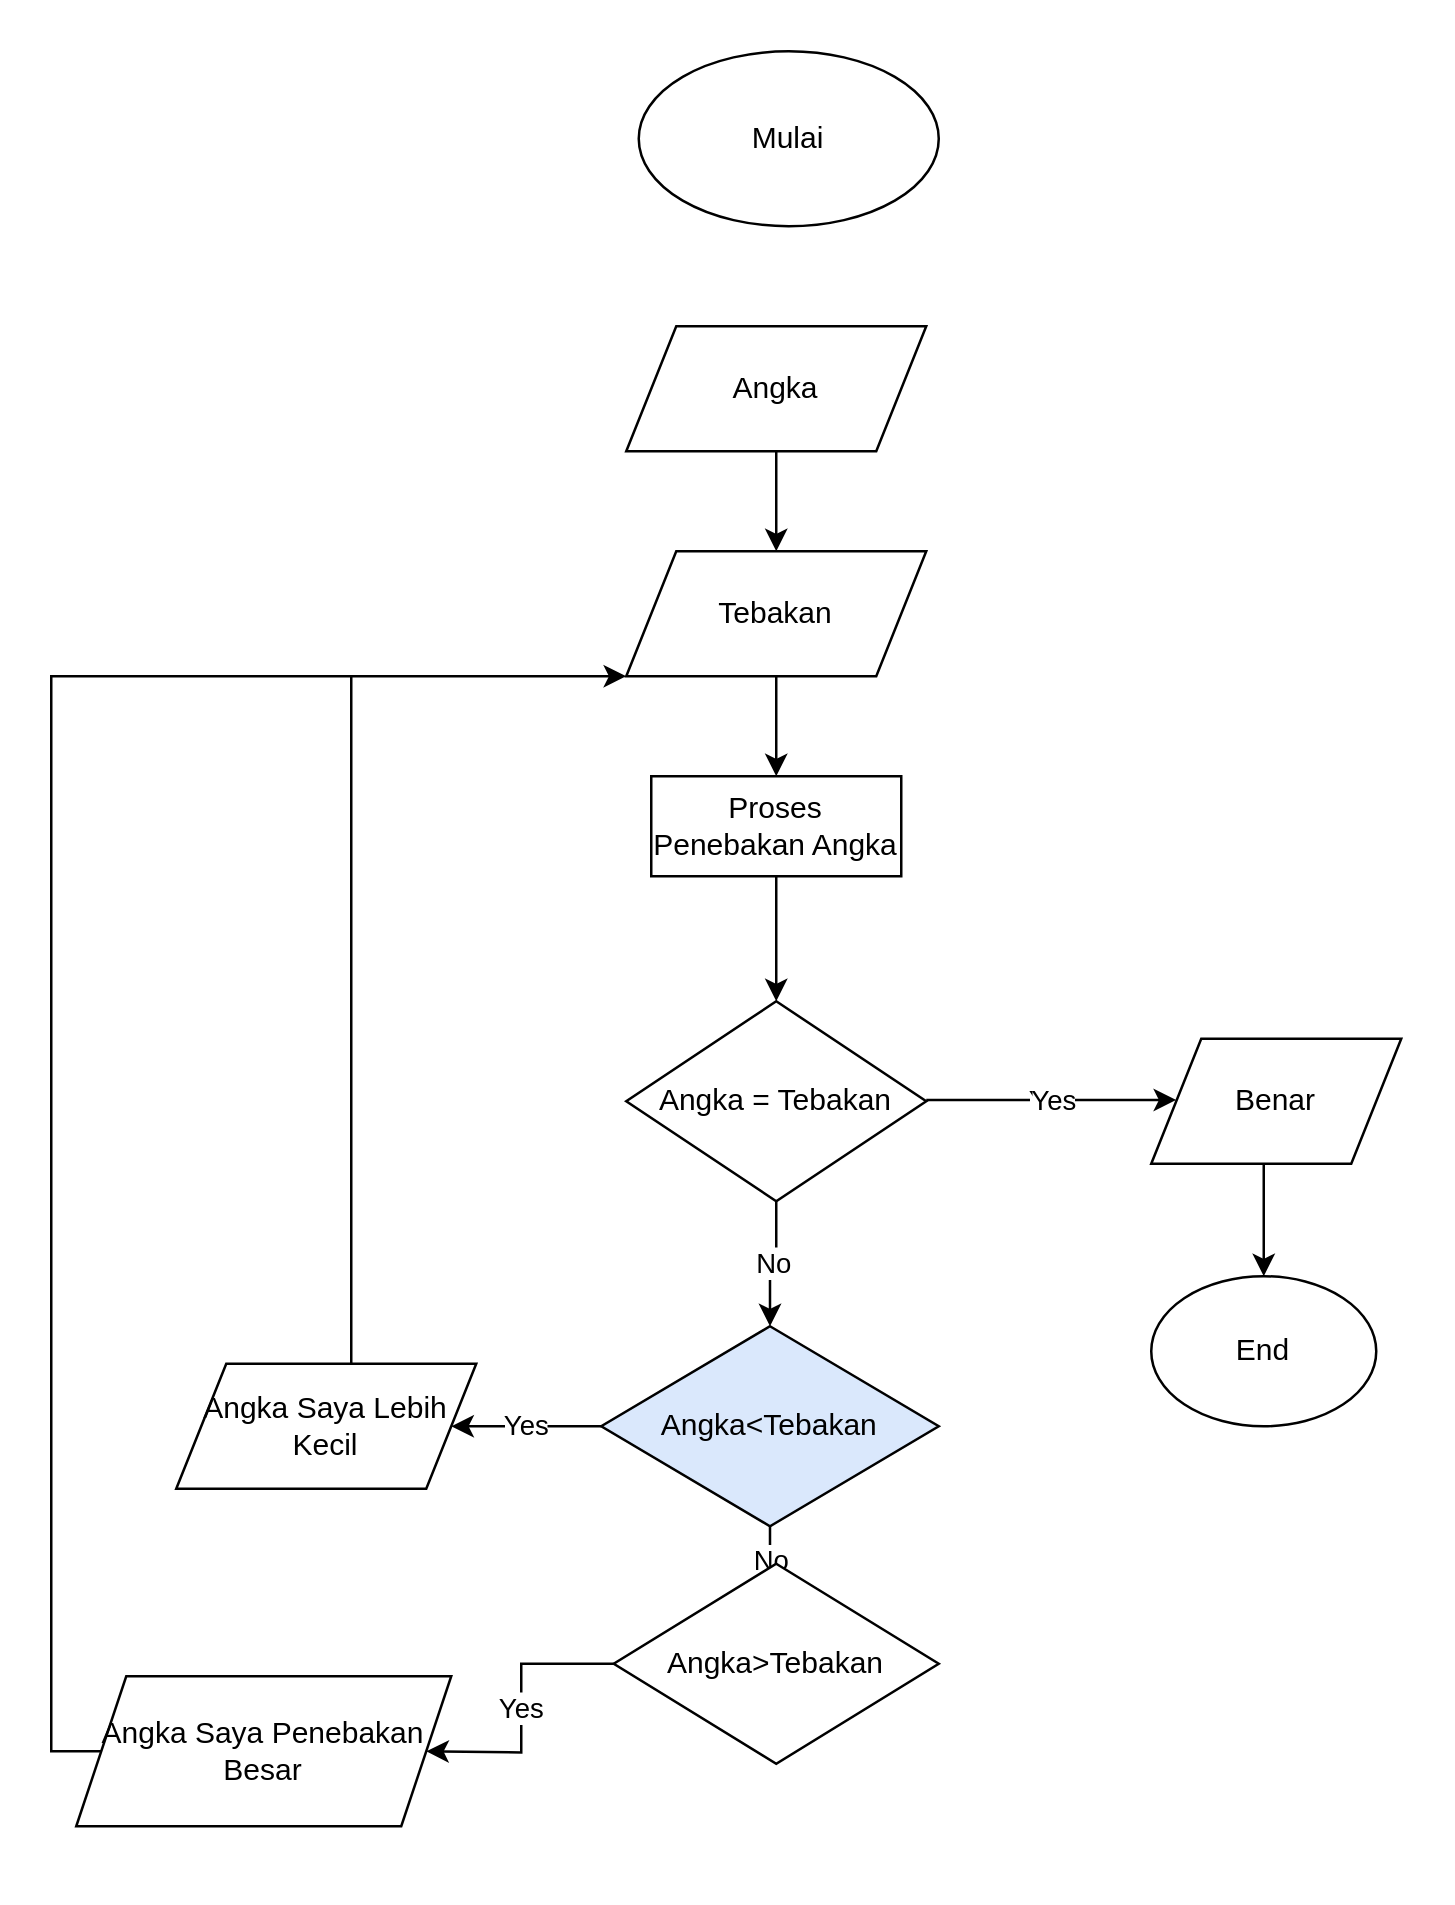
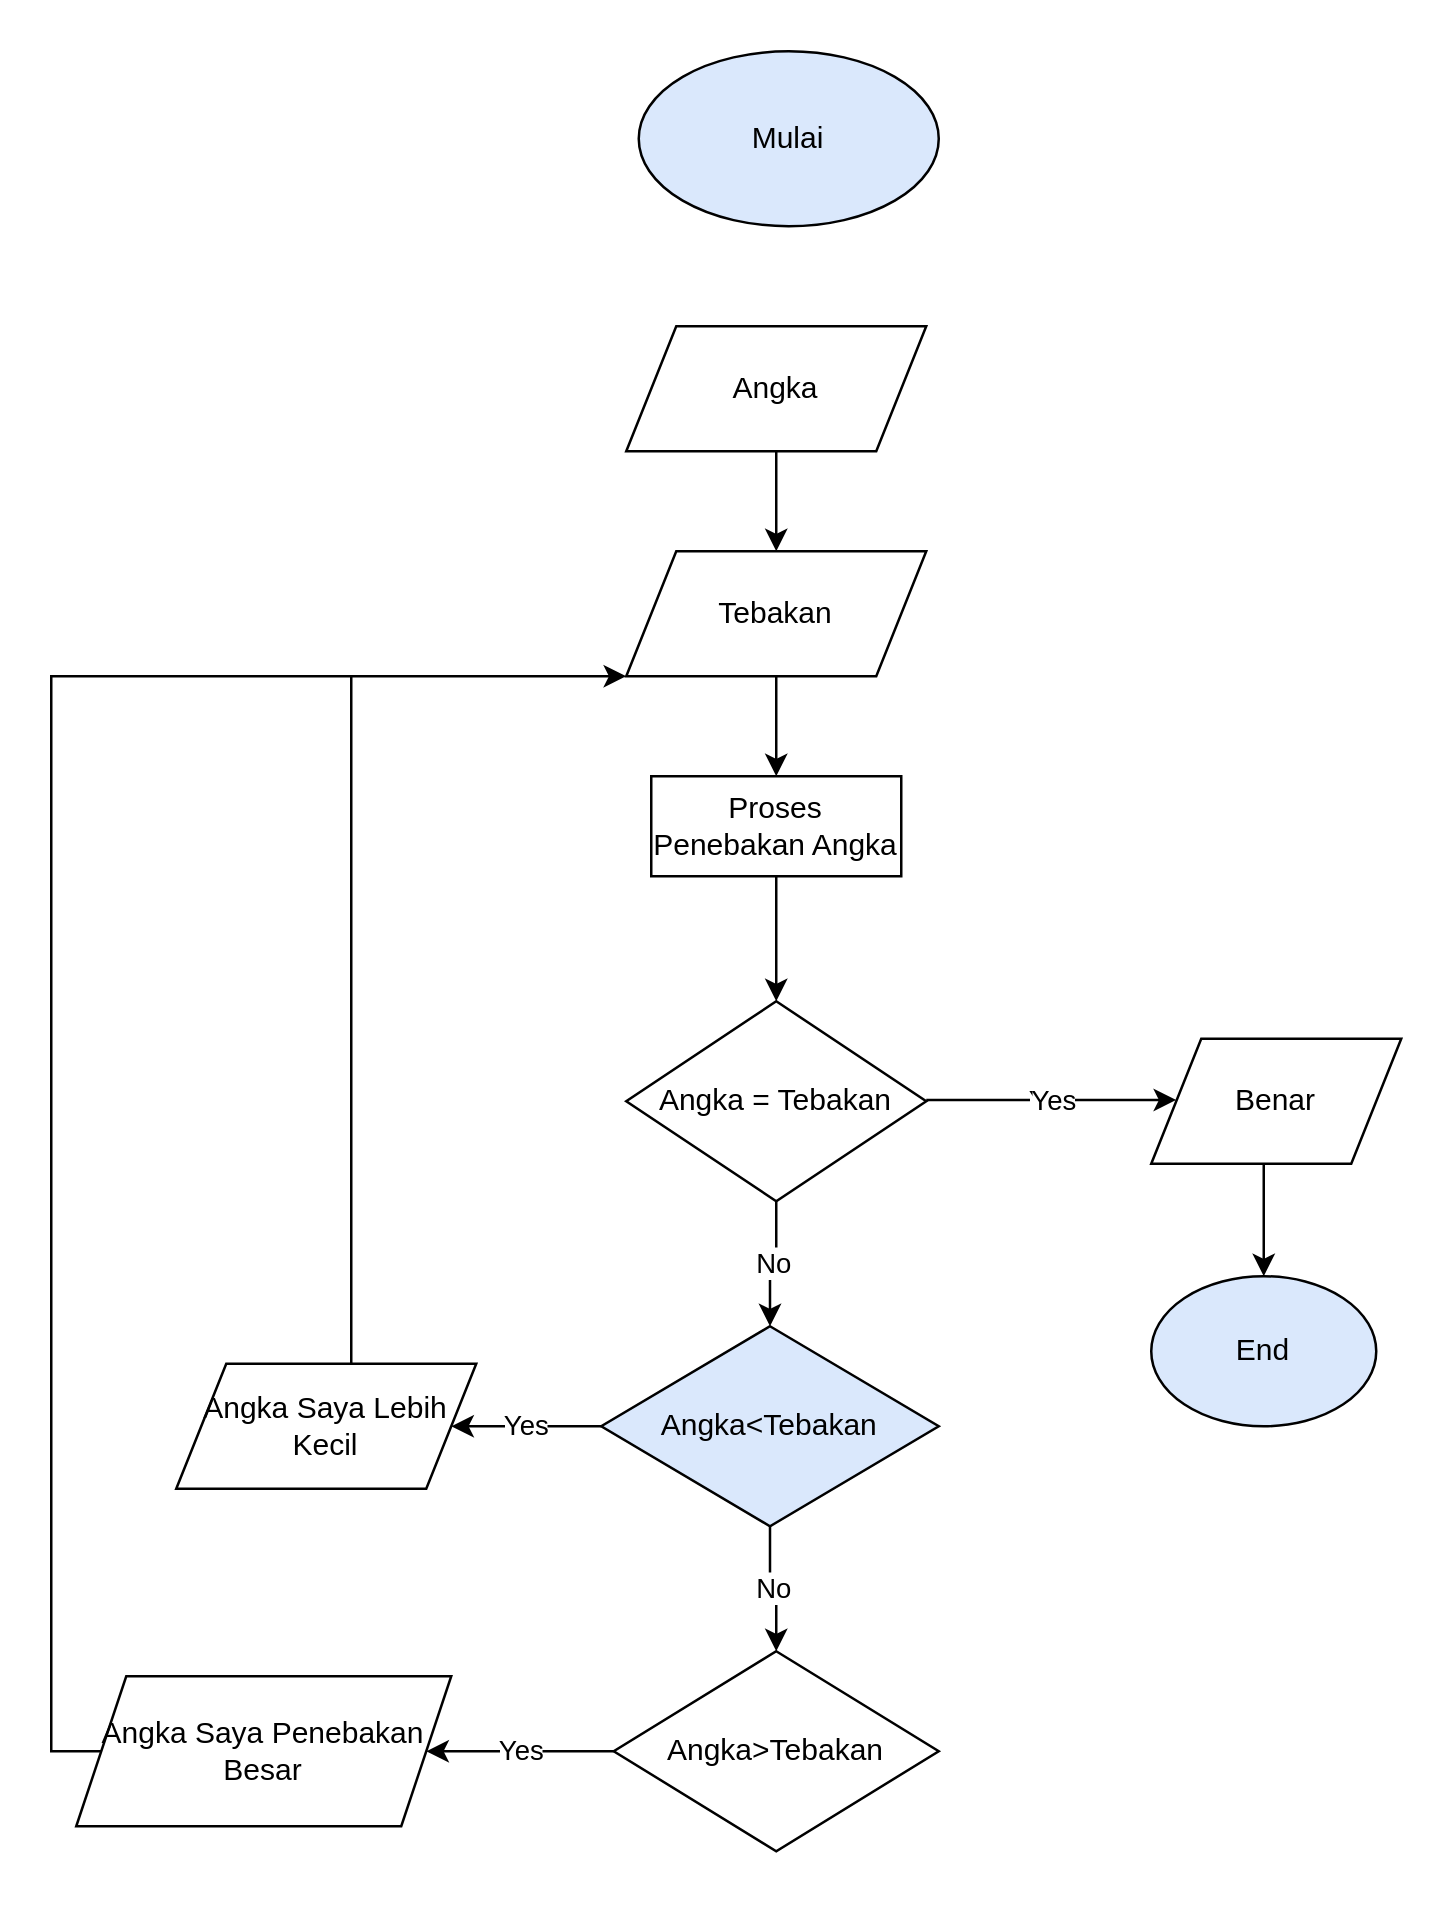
(789, 139) -> (789, 139)
(1264, 1351) -> (1264, 1351)
(776, 1664) -> (776, 1751)
